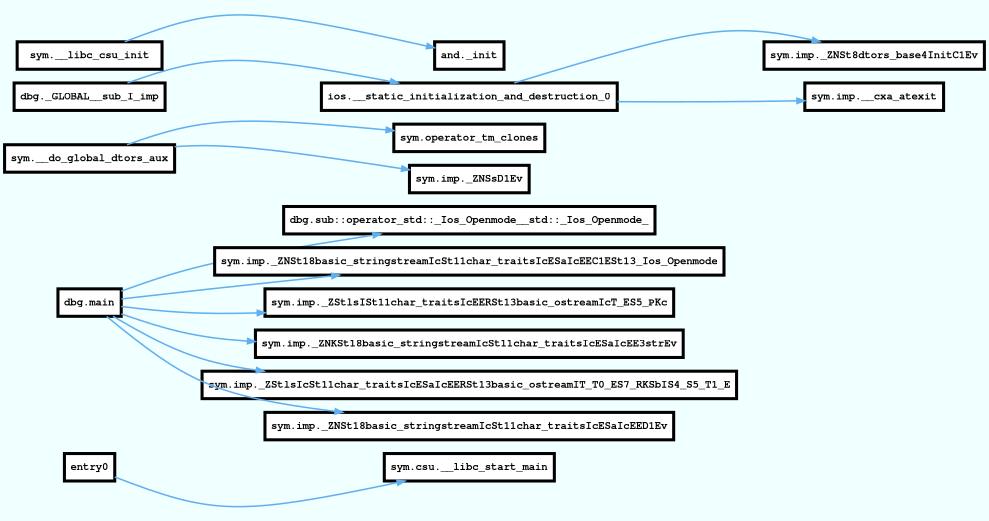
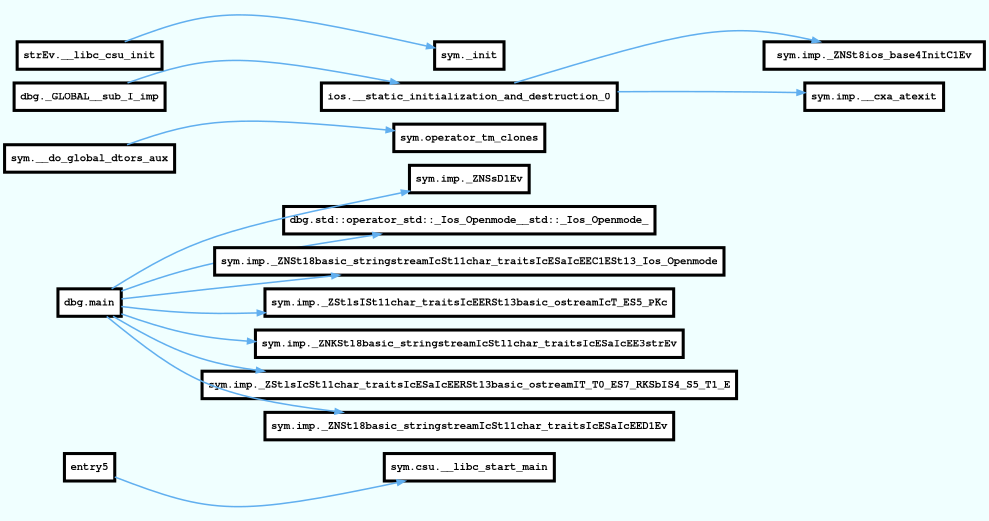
(90, 56) -> (90, 56)
(469, 56) -> (469, 56)
(874, 56) -> (874, 56)
(707, 102) -> (707, 92)
(289, 152) -> (251, 226)
(469, 220) -> (469, 220)
(90, 467) -> (90, 467)
